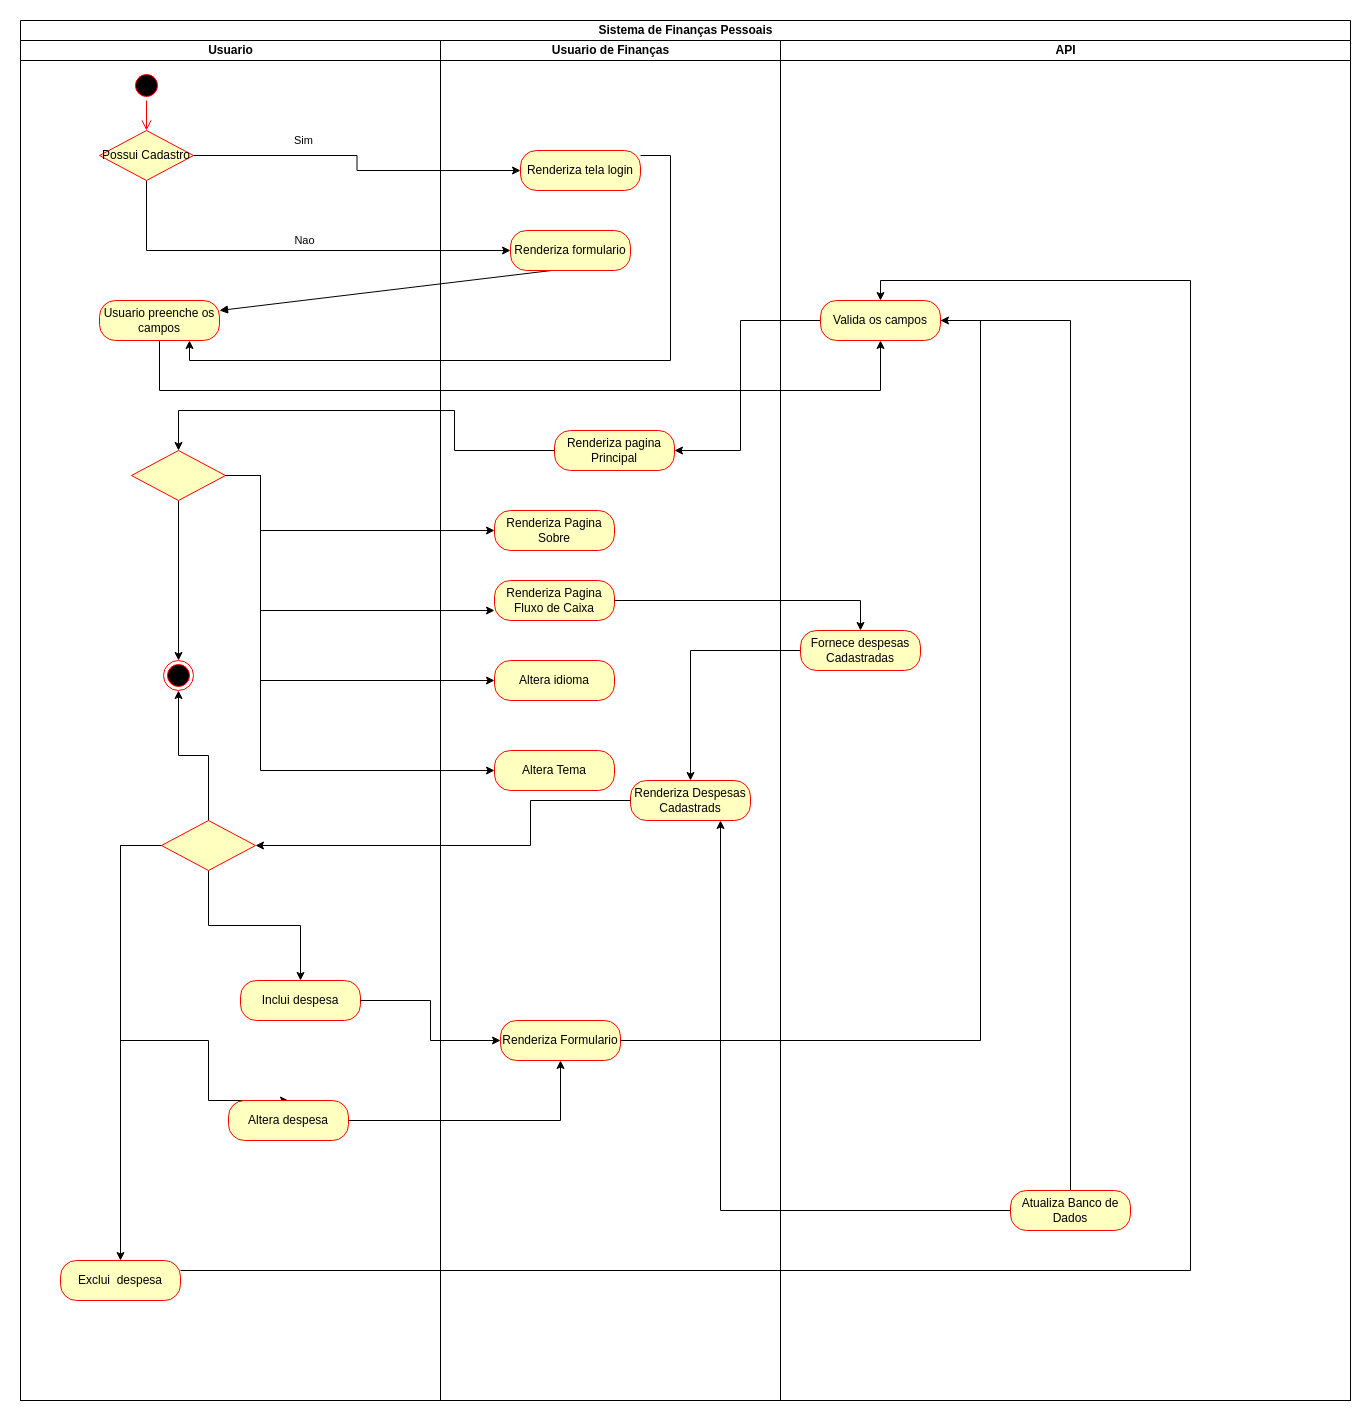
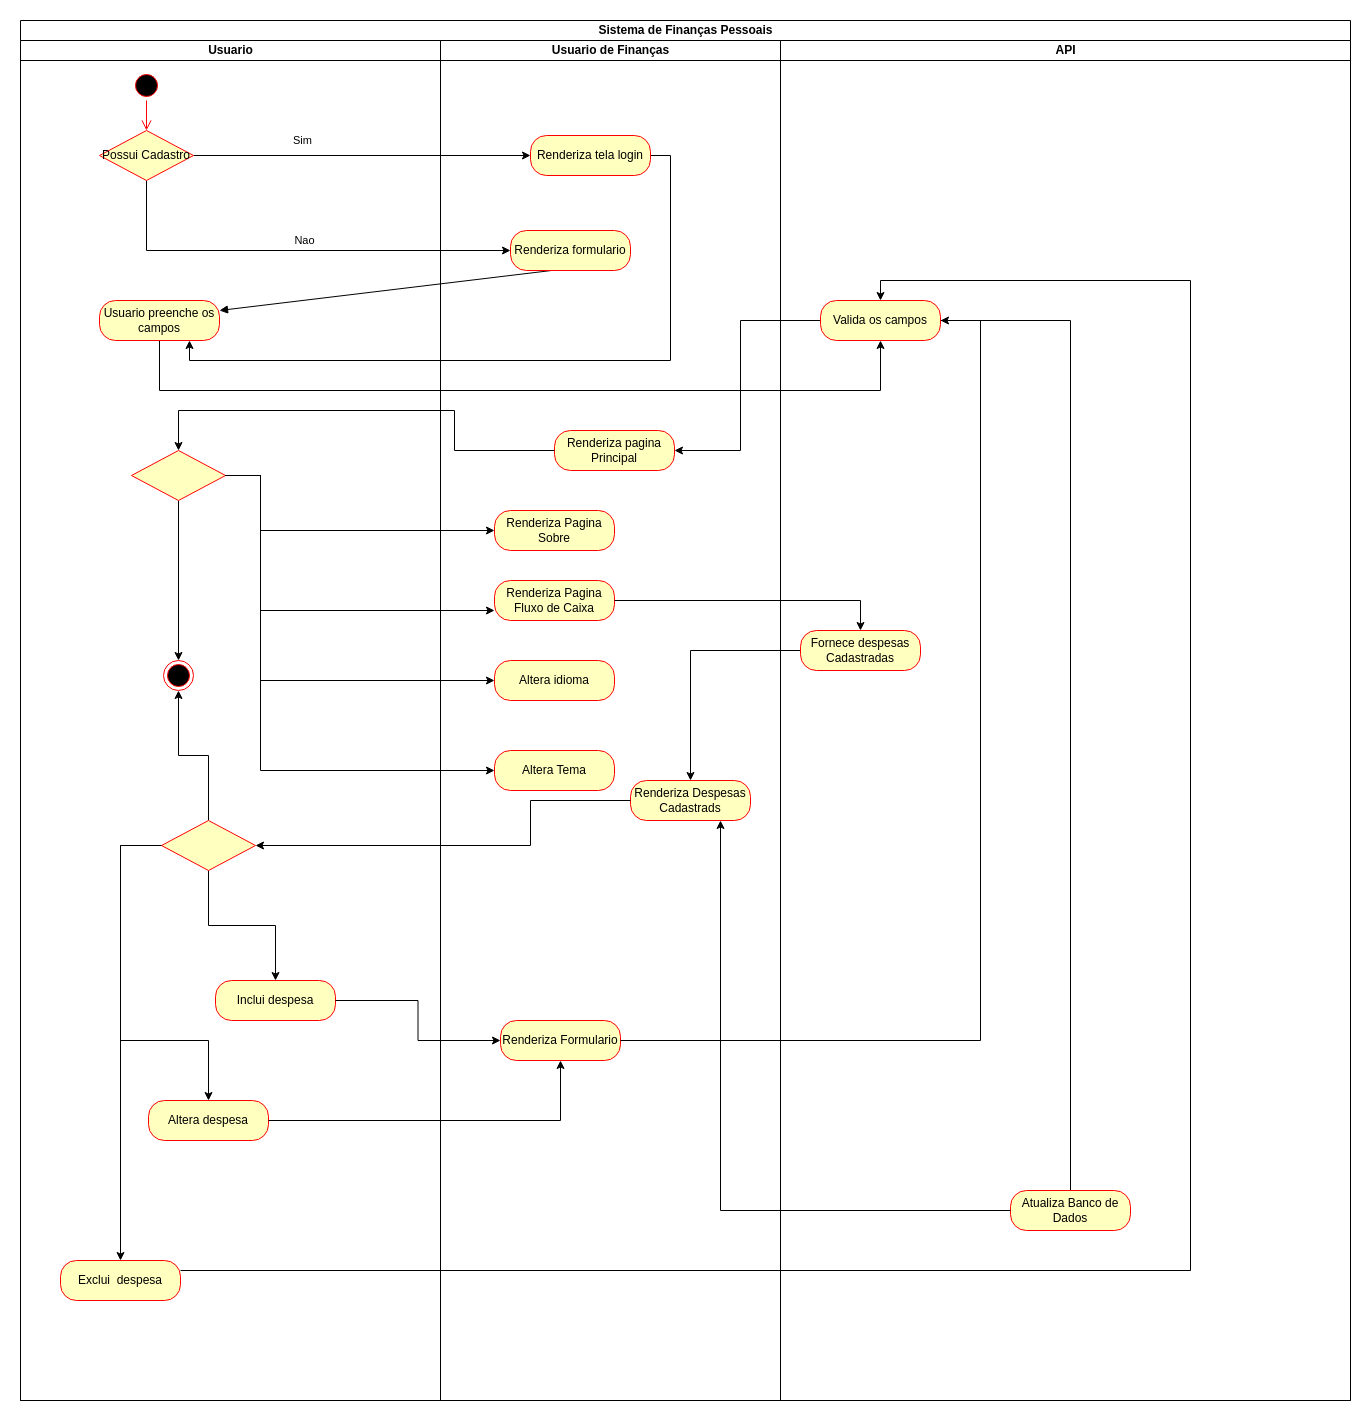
(581, 171) -> (591, 156)
(301, 1001) -> (276, 1001)
(289, 1121) -> (209, 1121)
